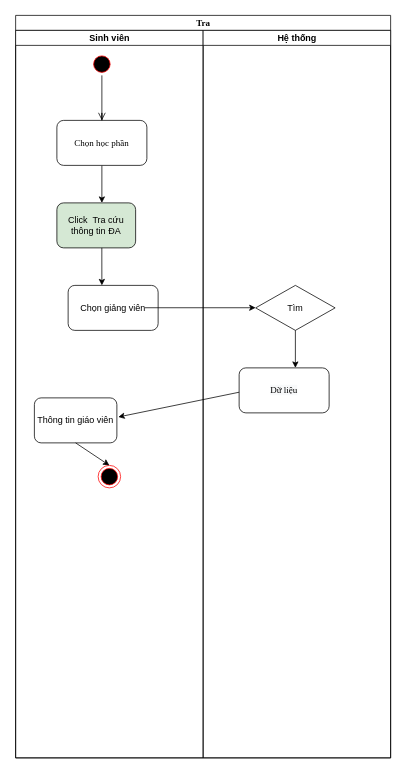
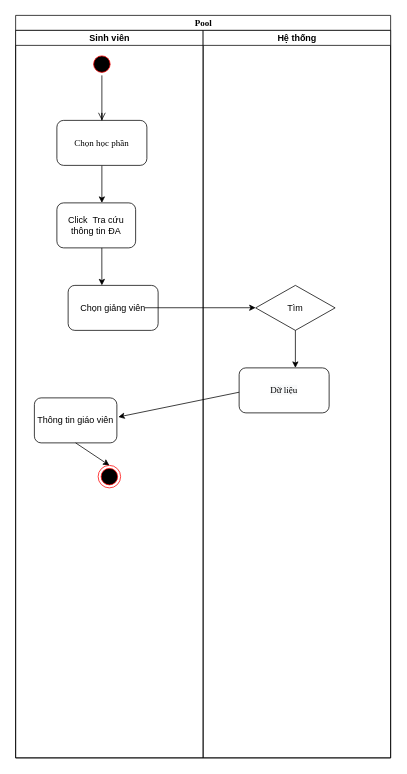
(203, 23) -> (203, 23)
(96, 225) -> (96, 225)
